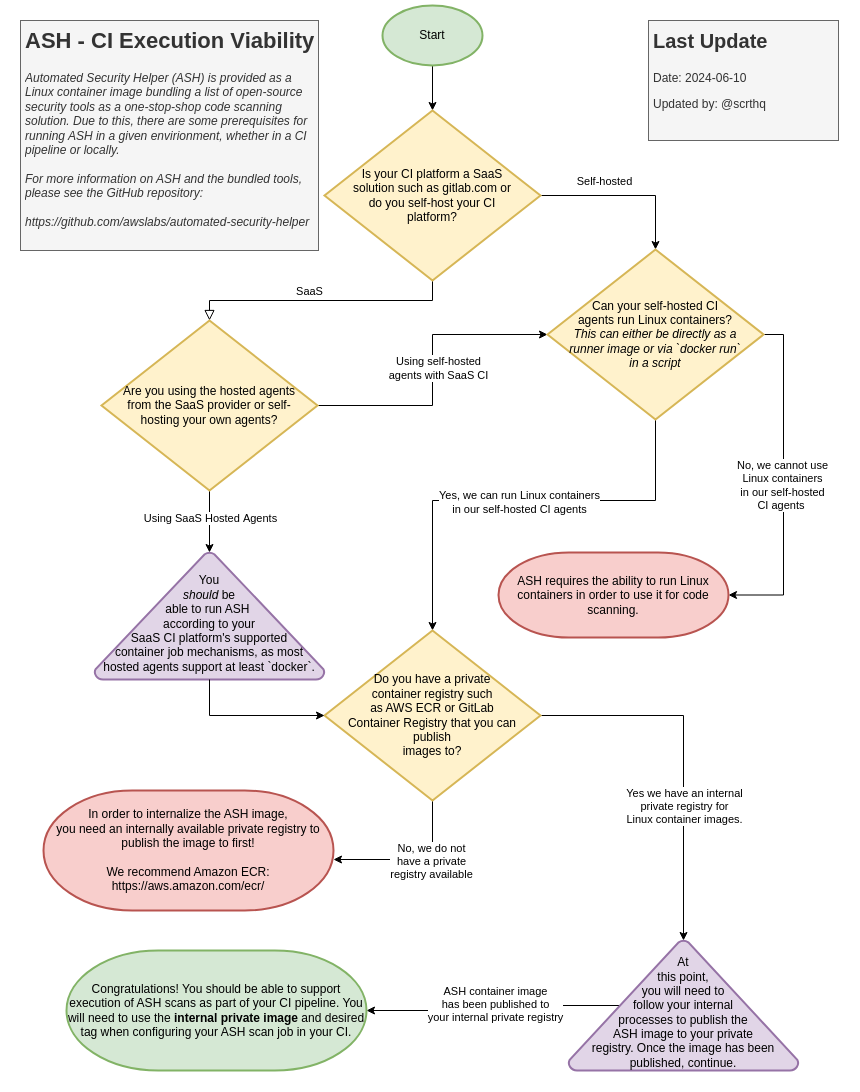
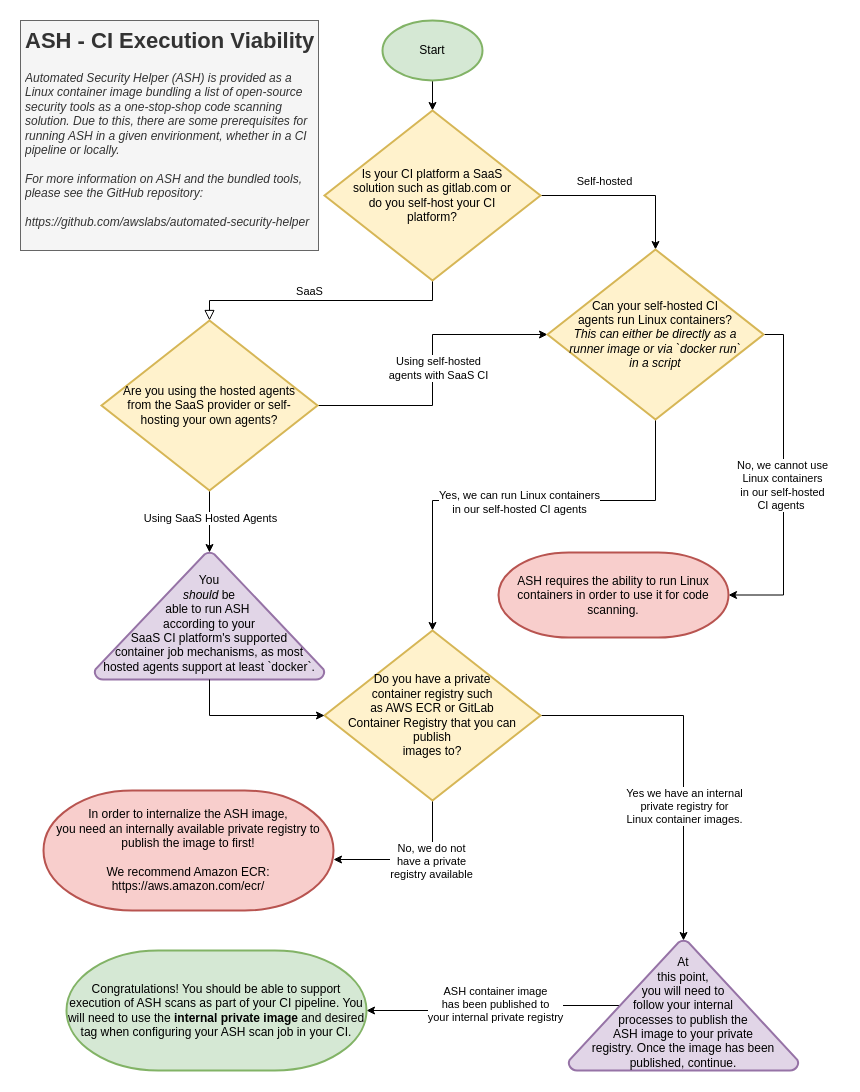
(433, 36) -> (433, 51)
(744, 81) -> none
